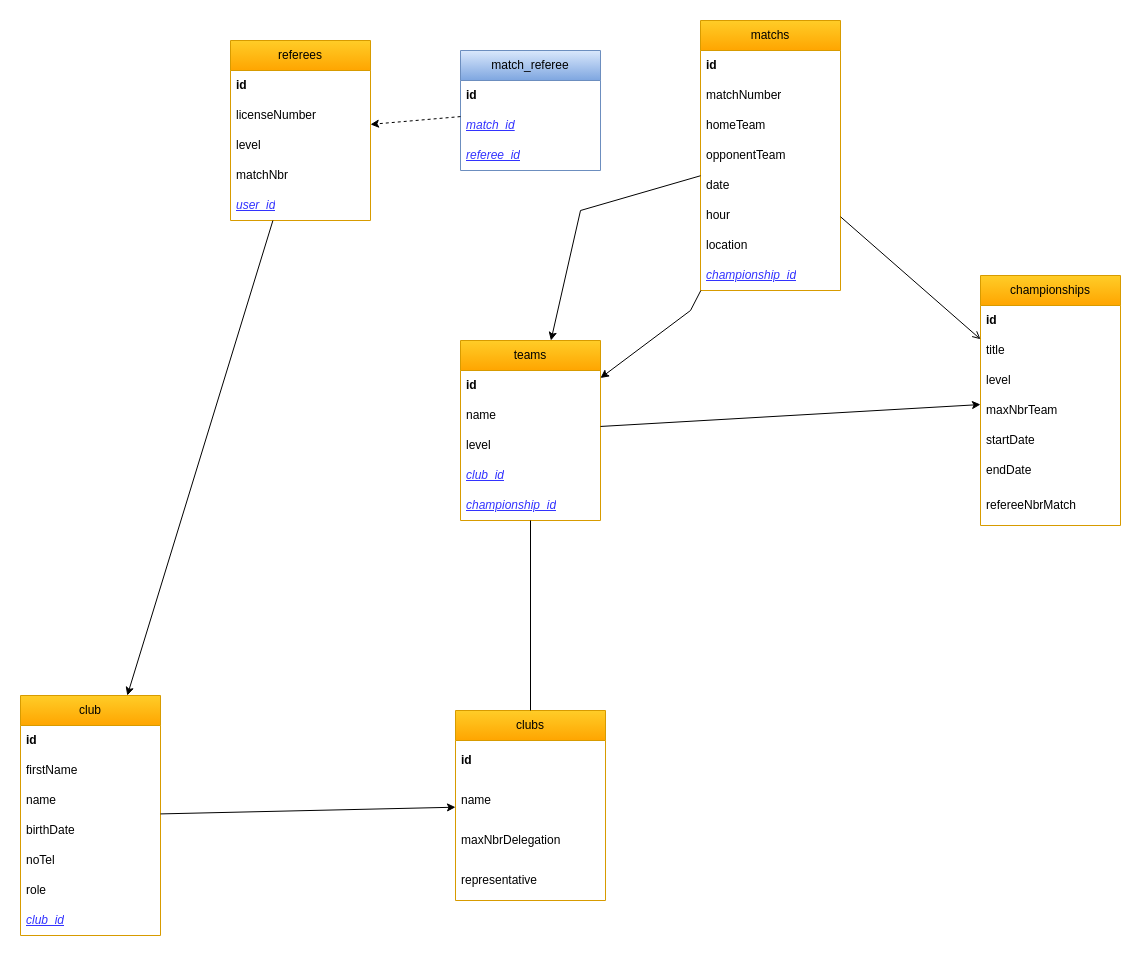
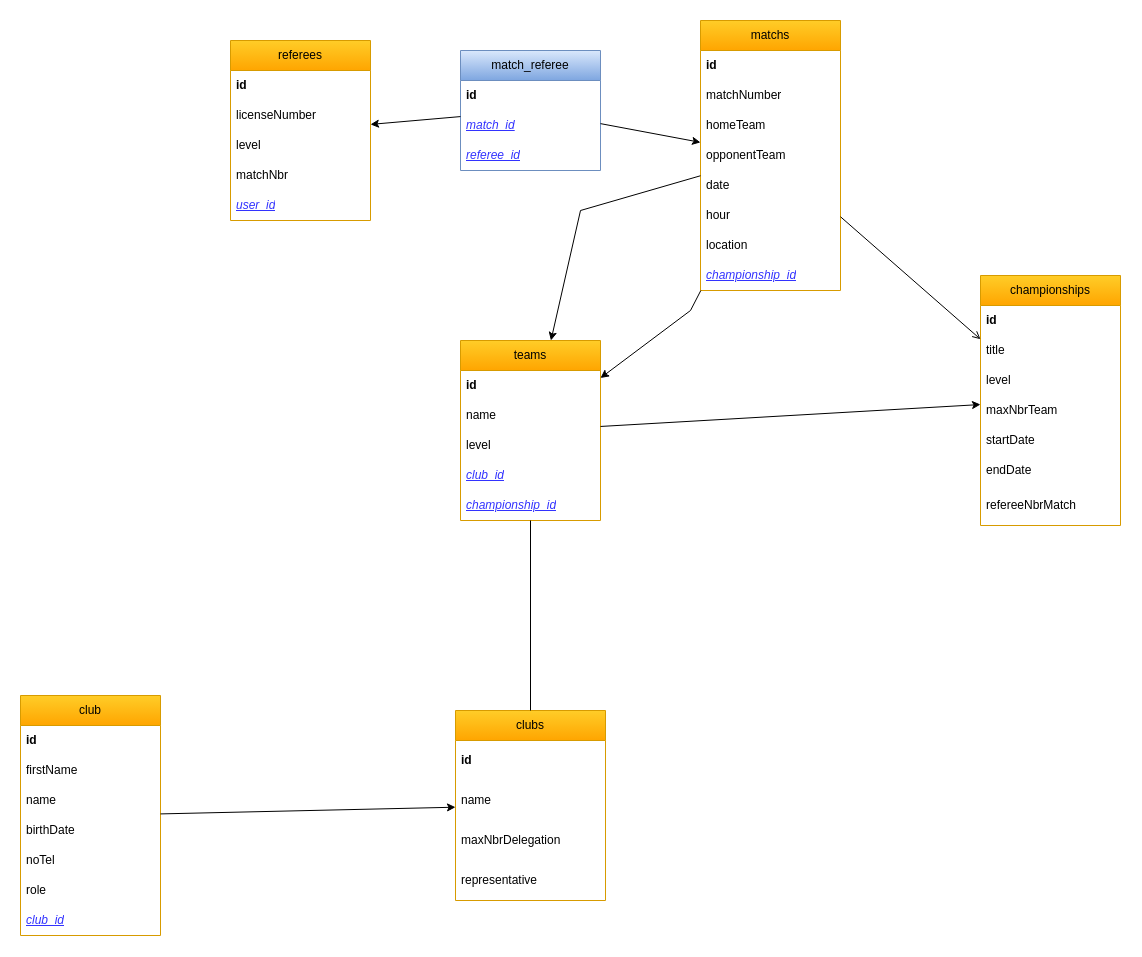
(418, 120) -> (418, 120)
none -> (648, 133)
(201, 456) -> none
